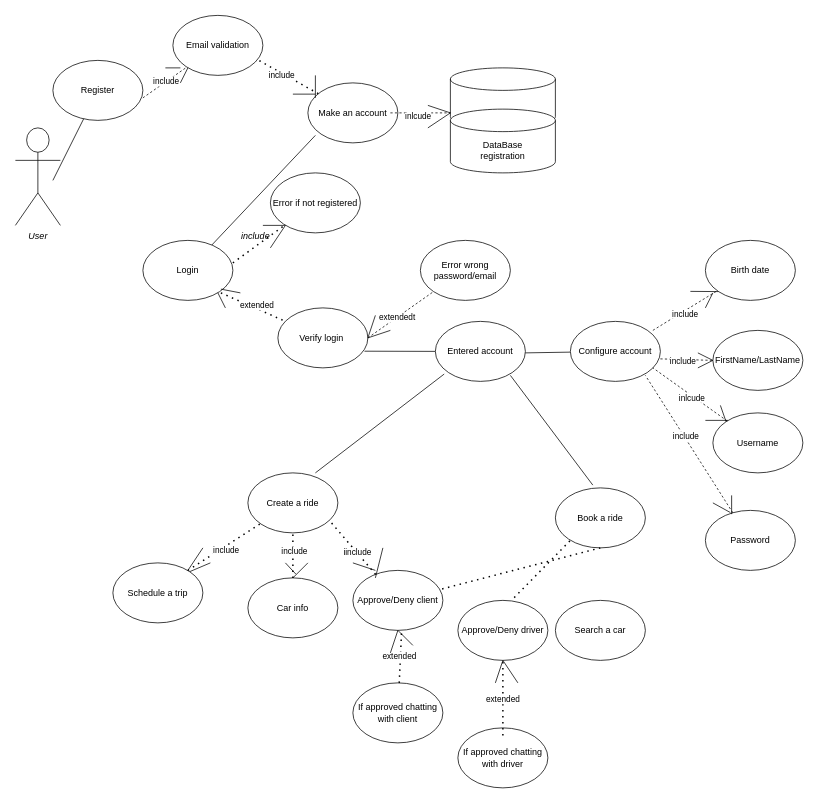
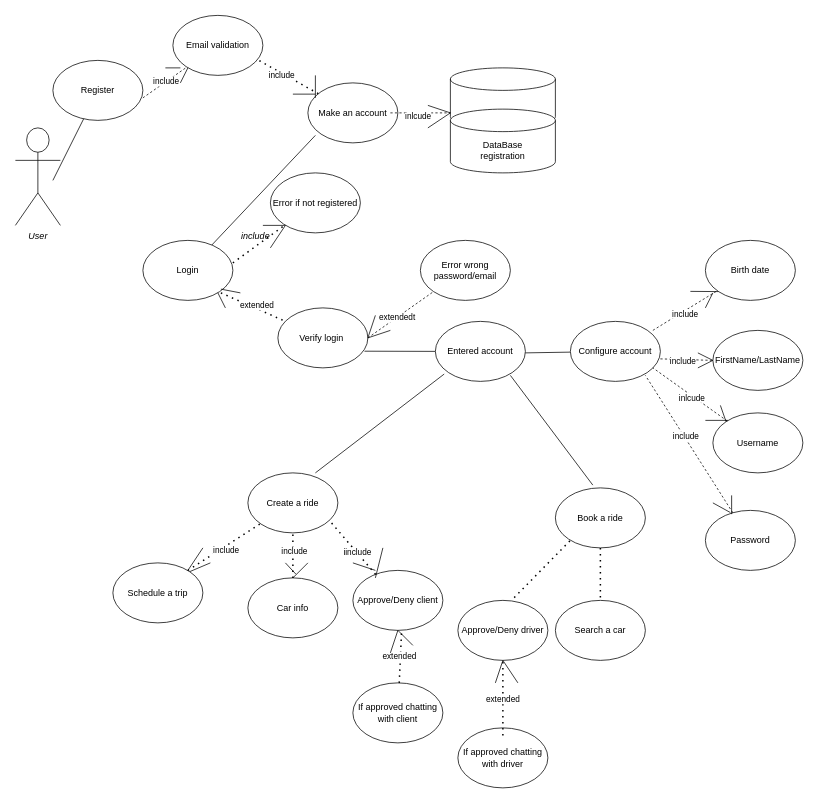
(492, 576) -> (600, 573)
